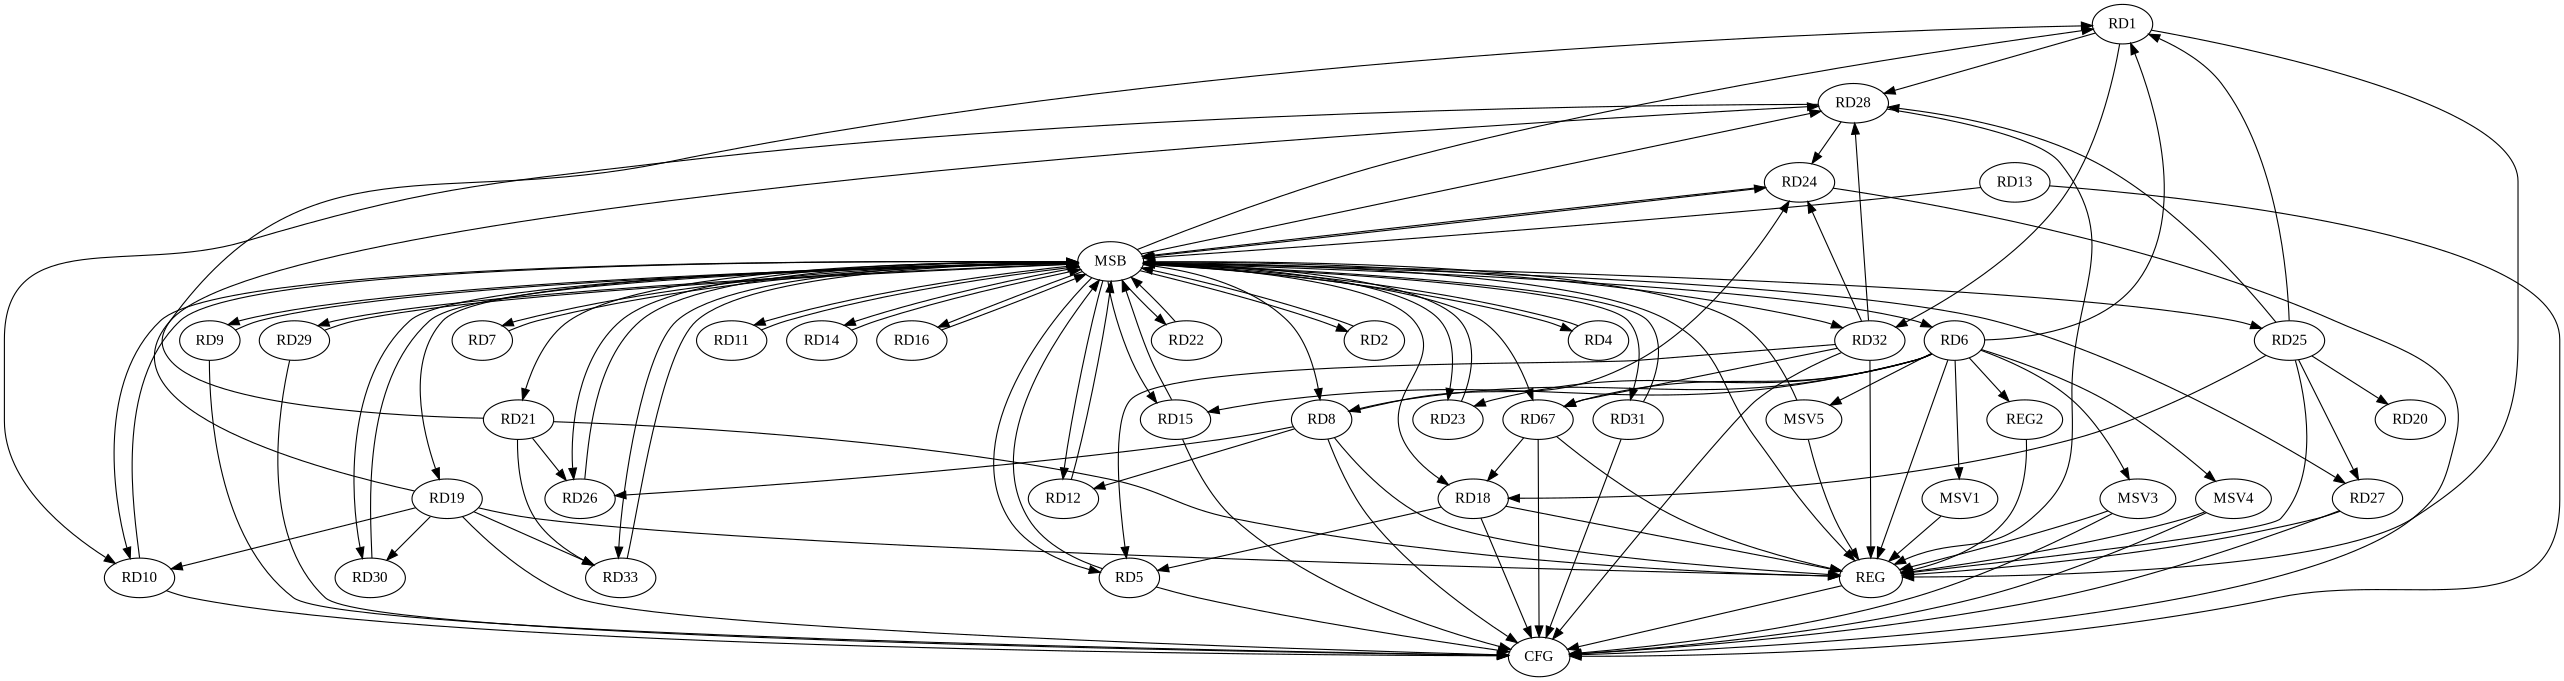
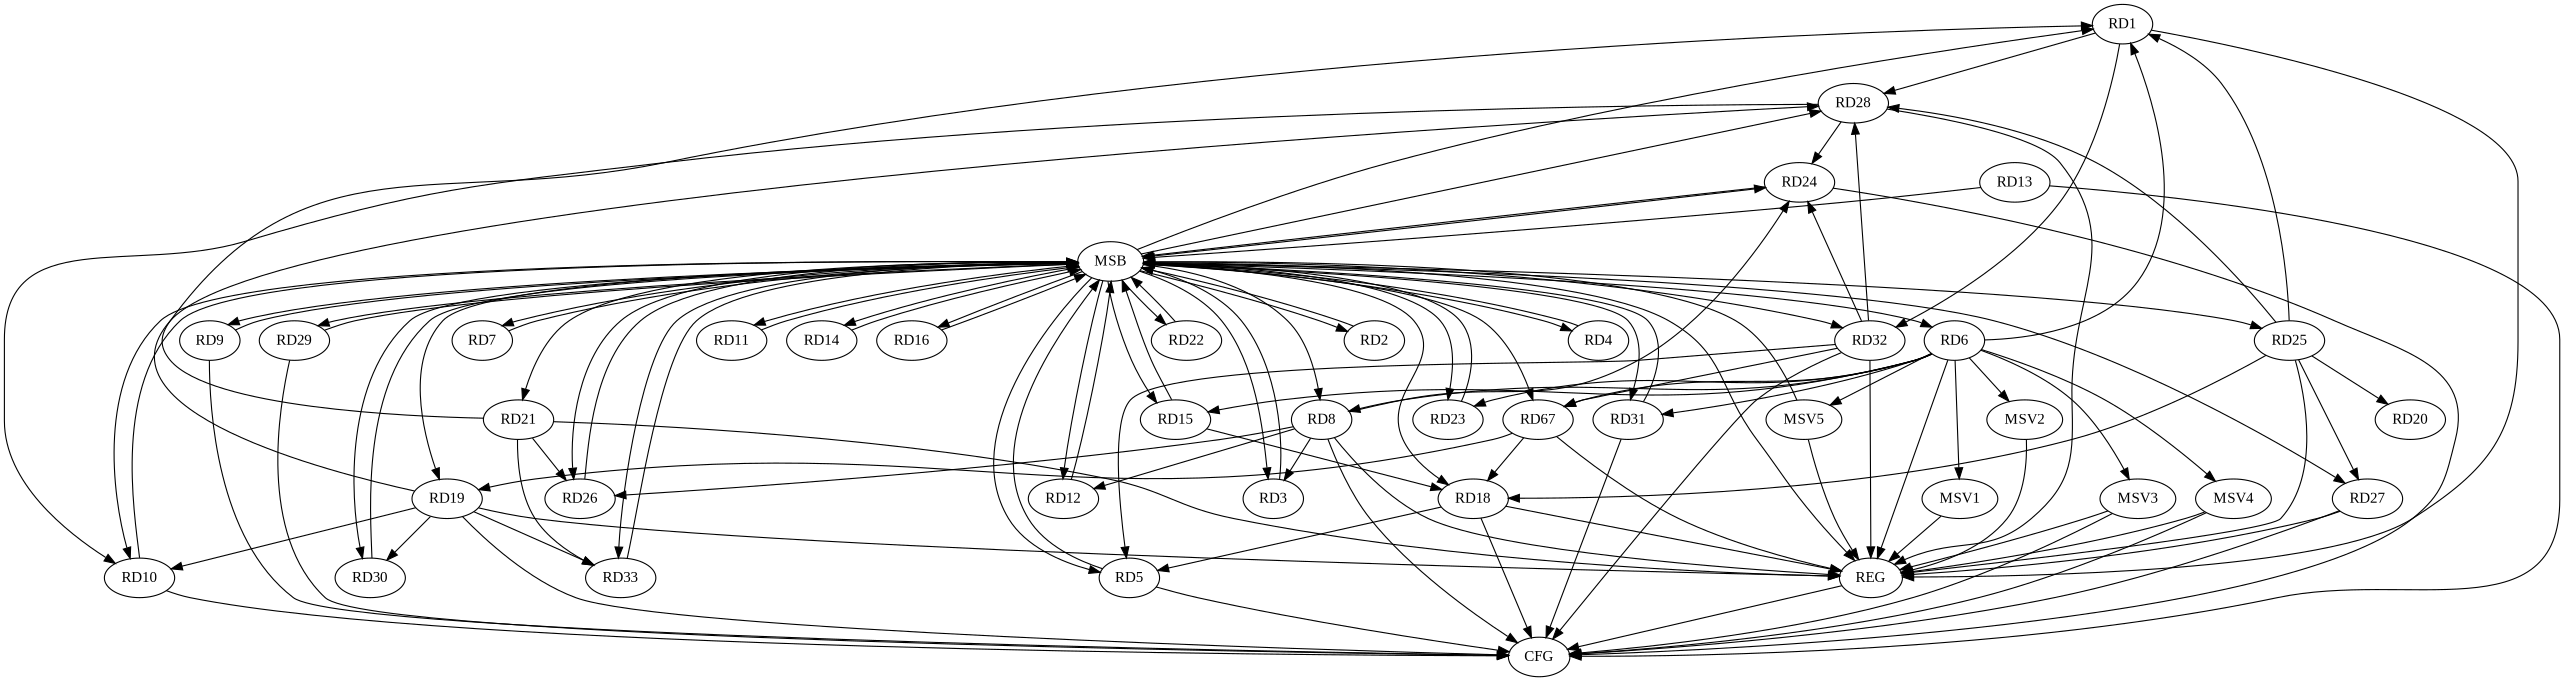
none -> (1804, 390)
(2025, 420) -> (2025, 420)
none -> (1273, 499)
(1539, 533) -> (1002, 473)
(1317, 576) -> (1319, 458)
